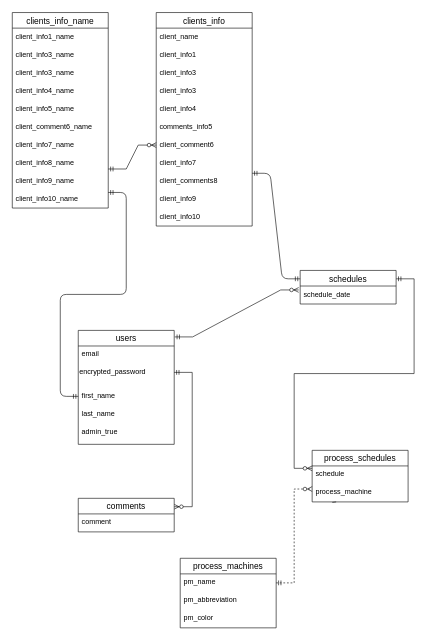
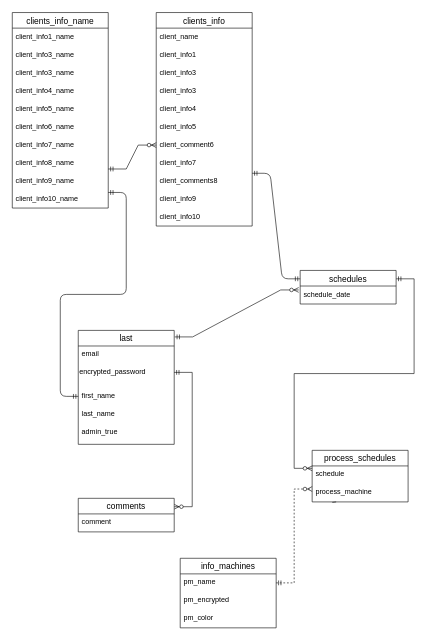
(54, 126) -> (47, 126)
(187, 126) -> (181, 126)
(126, 339) -> (126, 339)
(228, 567) -> (228, 567)
(212, 600) -> (208, 600)
